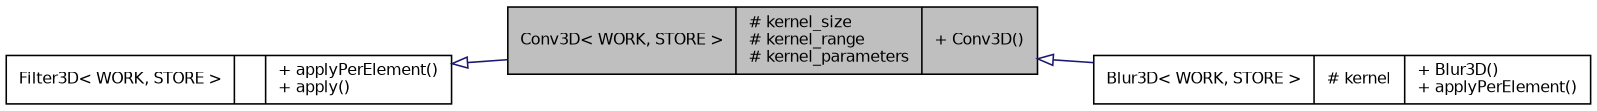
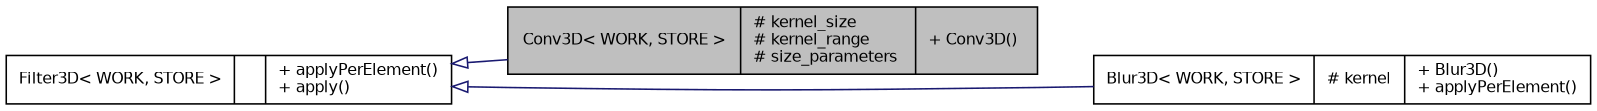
(829, 57) -> (826, 57)
(1073, 61) -> (781, 90)
